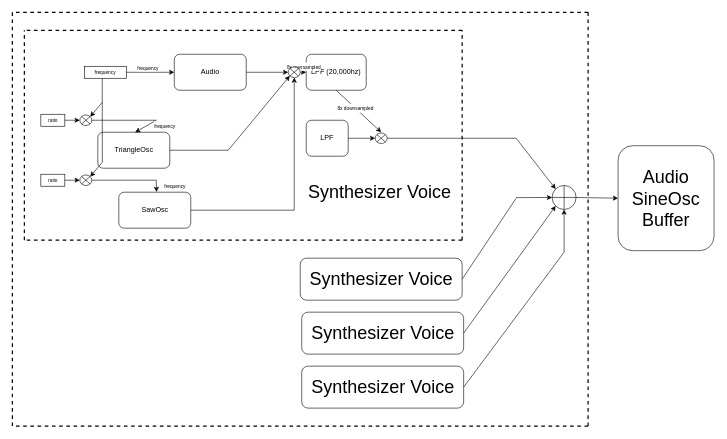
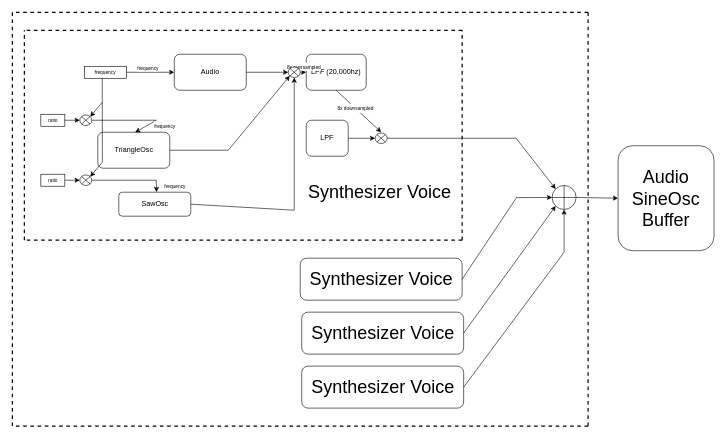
(155, 210) -> (155, 204)
